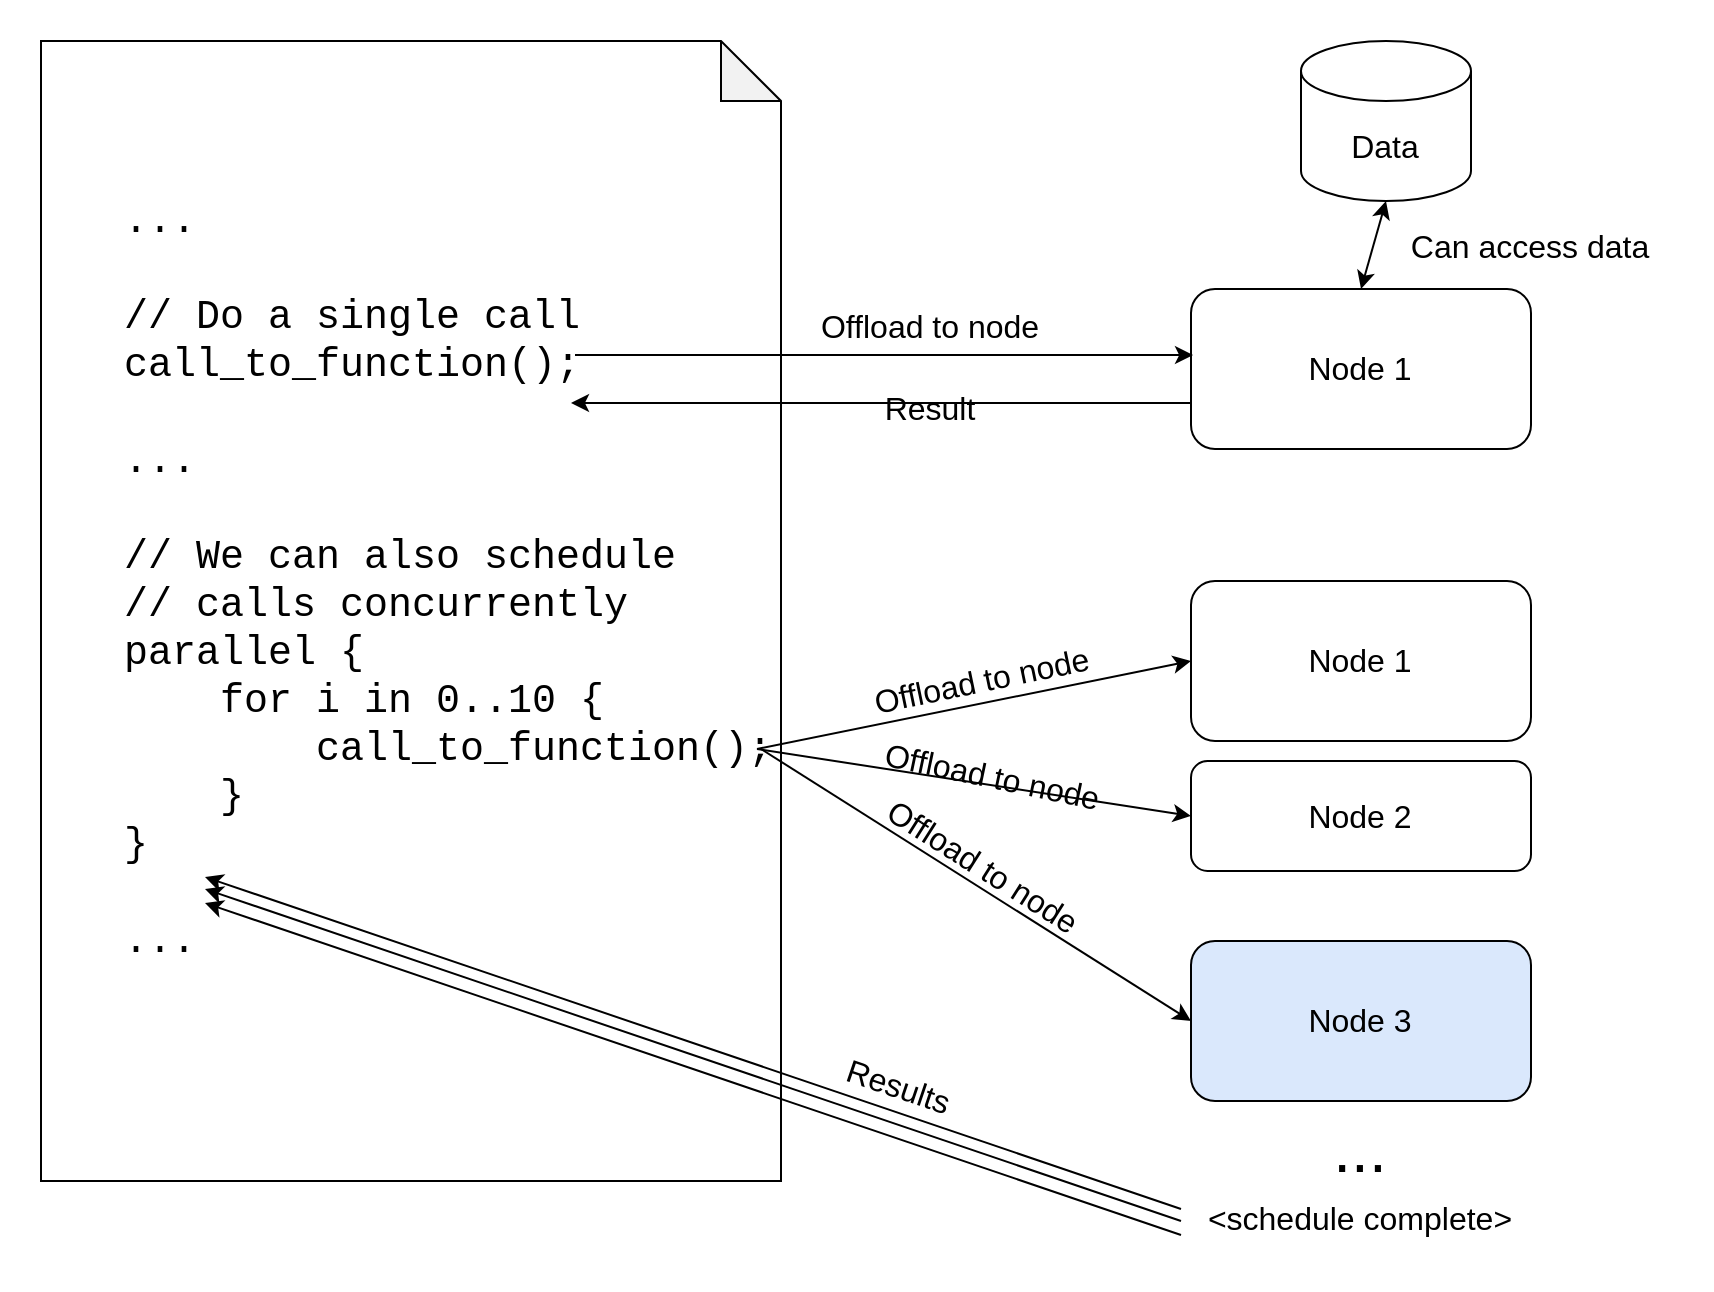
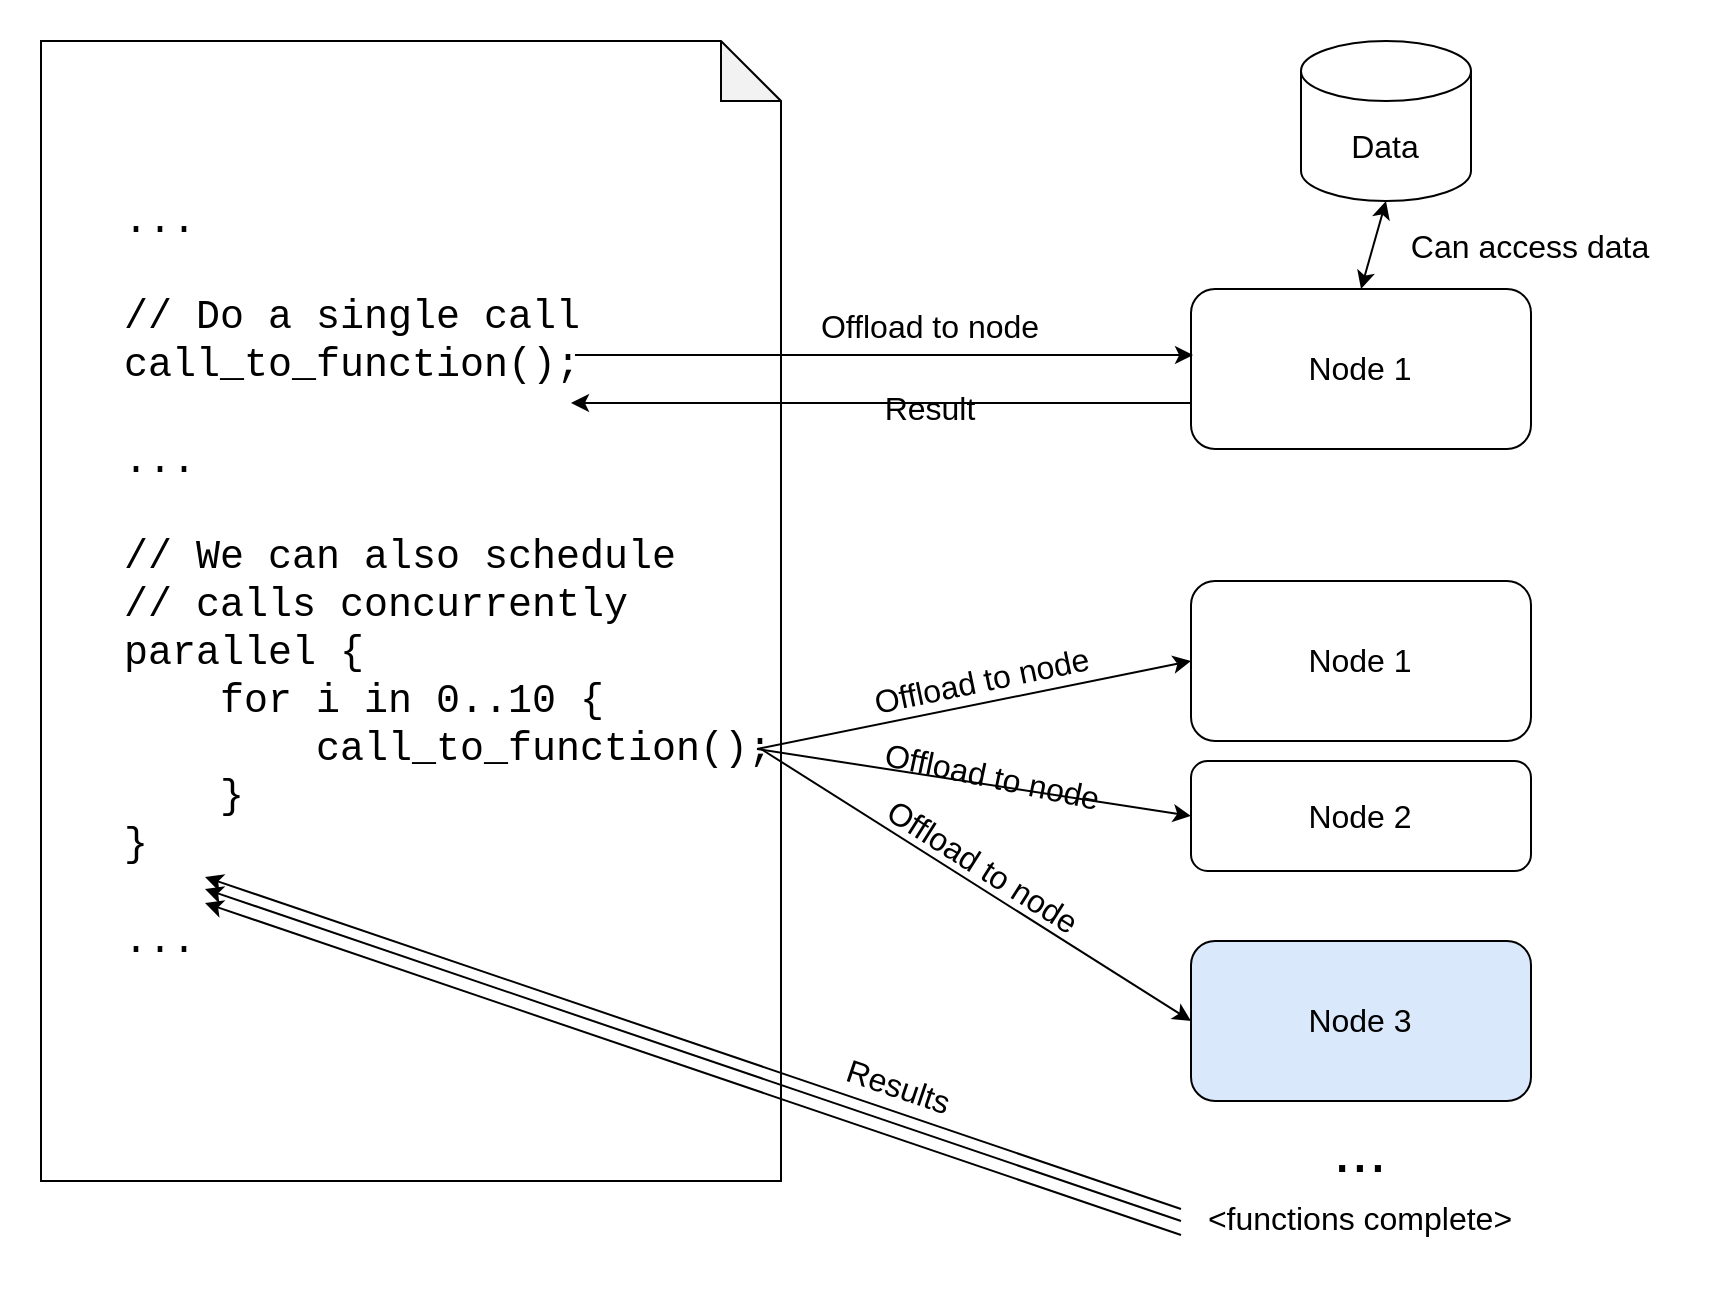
(1361, 1219) -> (1361, 1219)
